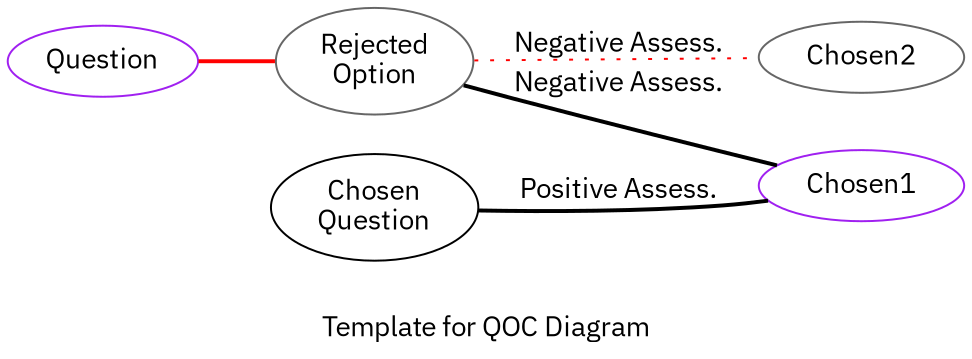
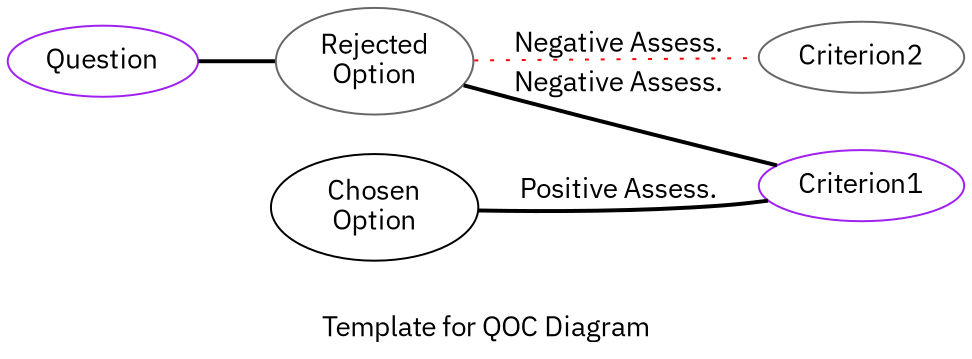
(861, 57) -> (861, 57)
(237, 61) -> (237, 61)
(861, 186) -> (861, 186)
(375, 207) -> (375, 207)
